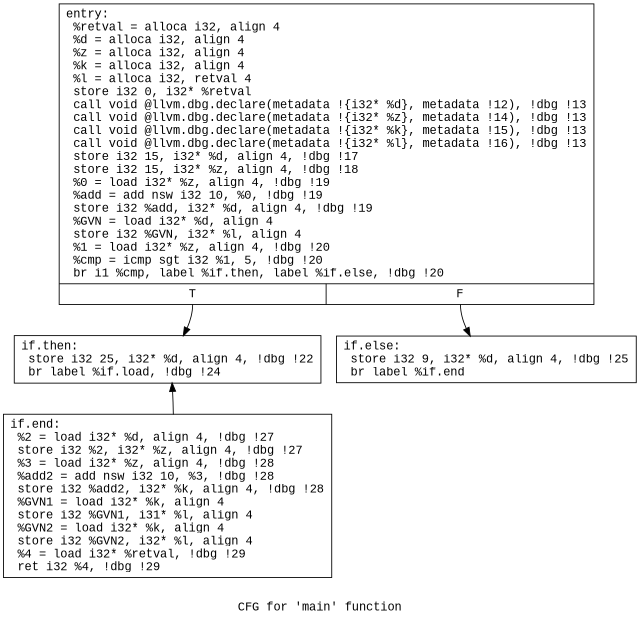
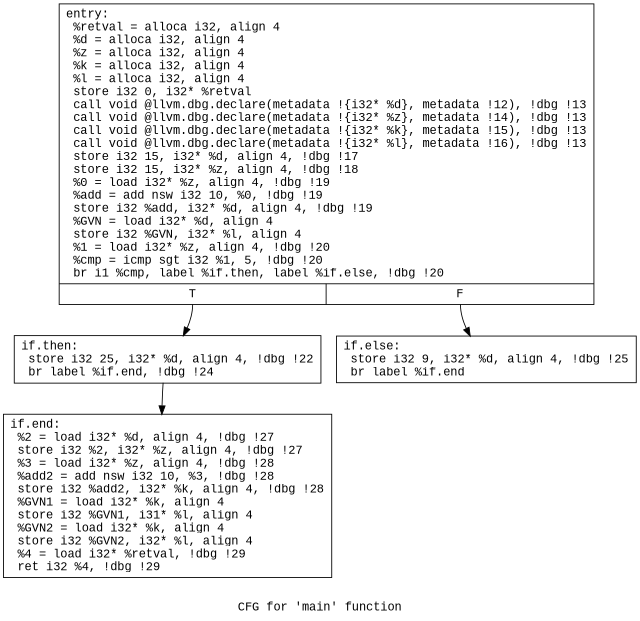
(159, 79) -> (156, 79)
(121, 372) -> (117, 372)
(173, 403) -> (162, 394)
